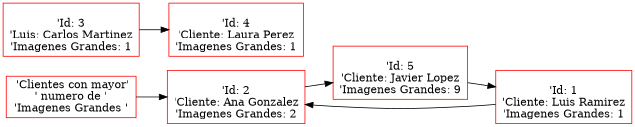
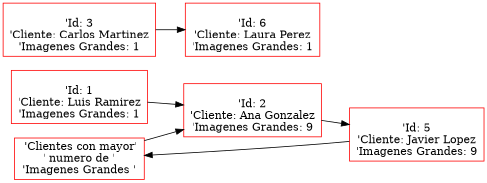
(71, 30) -> (79, 30)
(236, 30) -> (253, 30)
(478, 84) -> (251, 149)
(236, 97) -> (253, 110)
